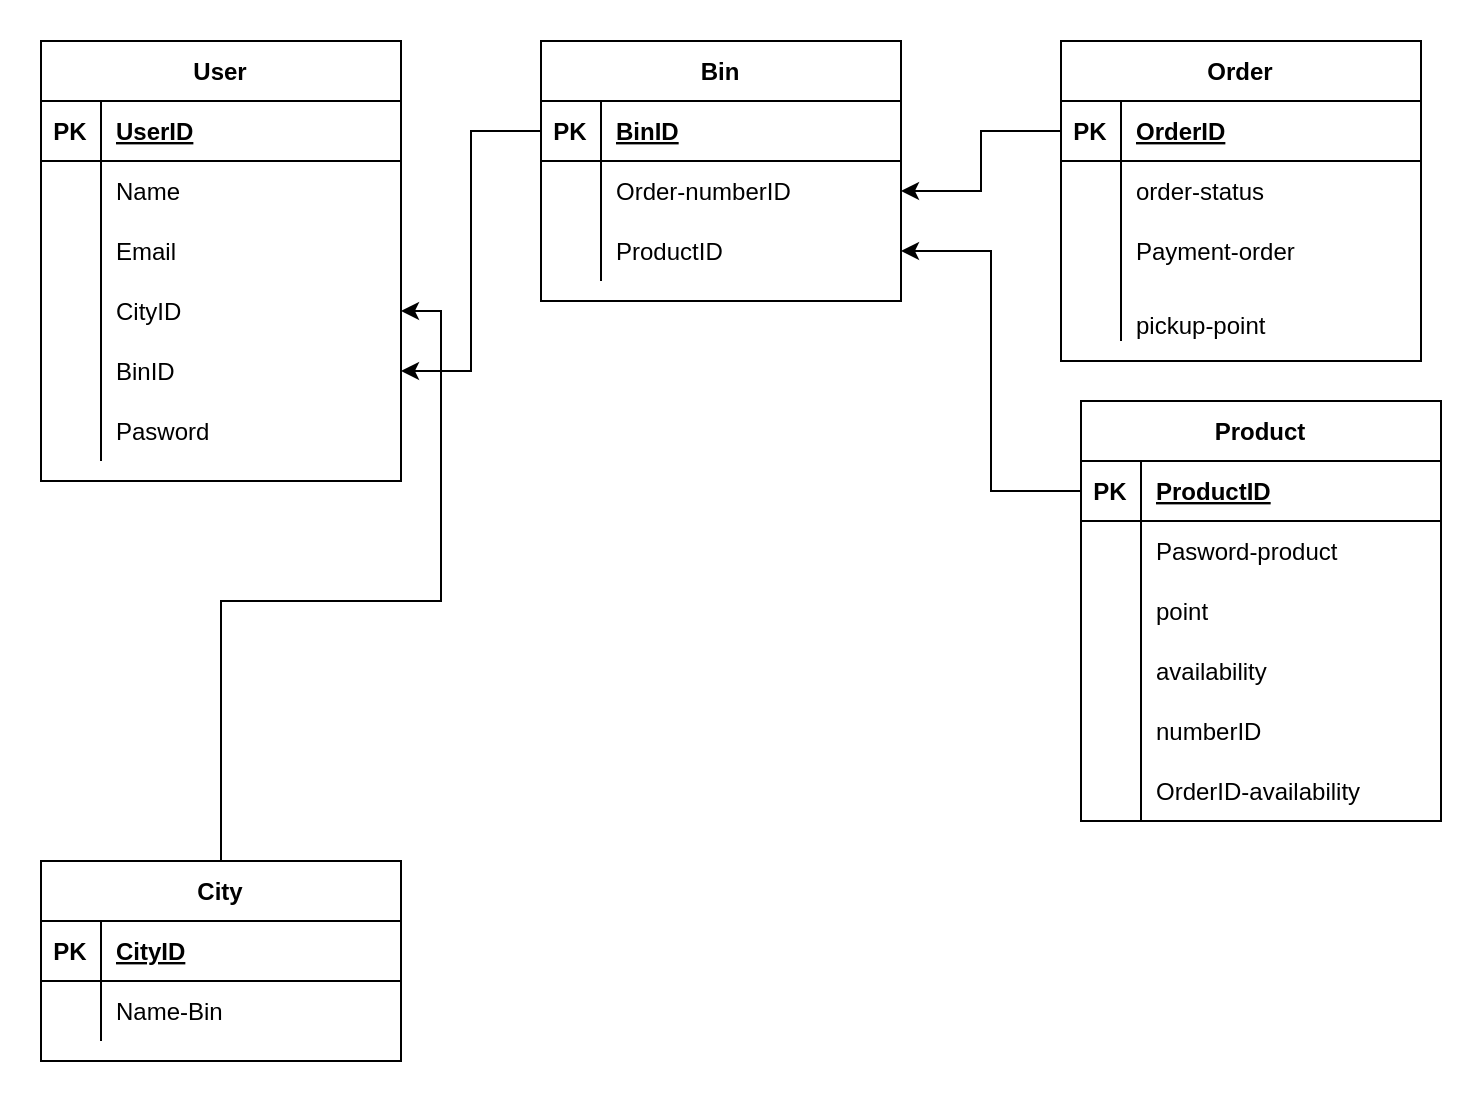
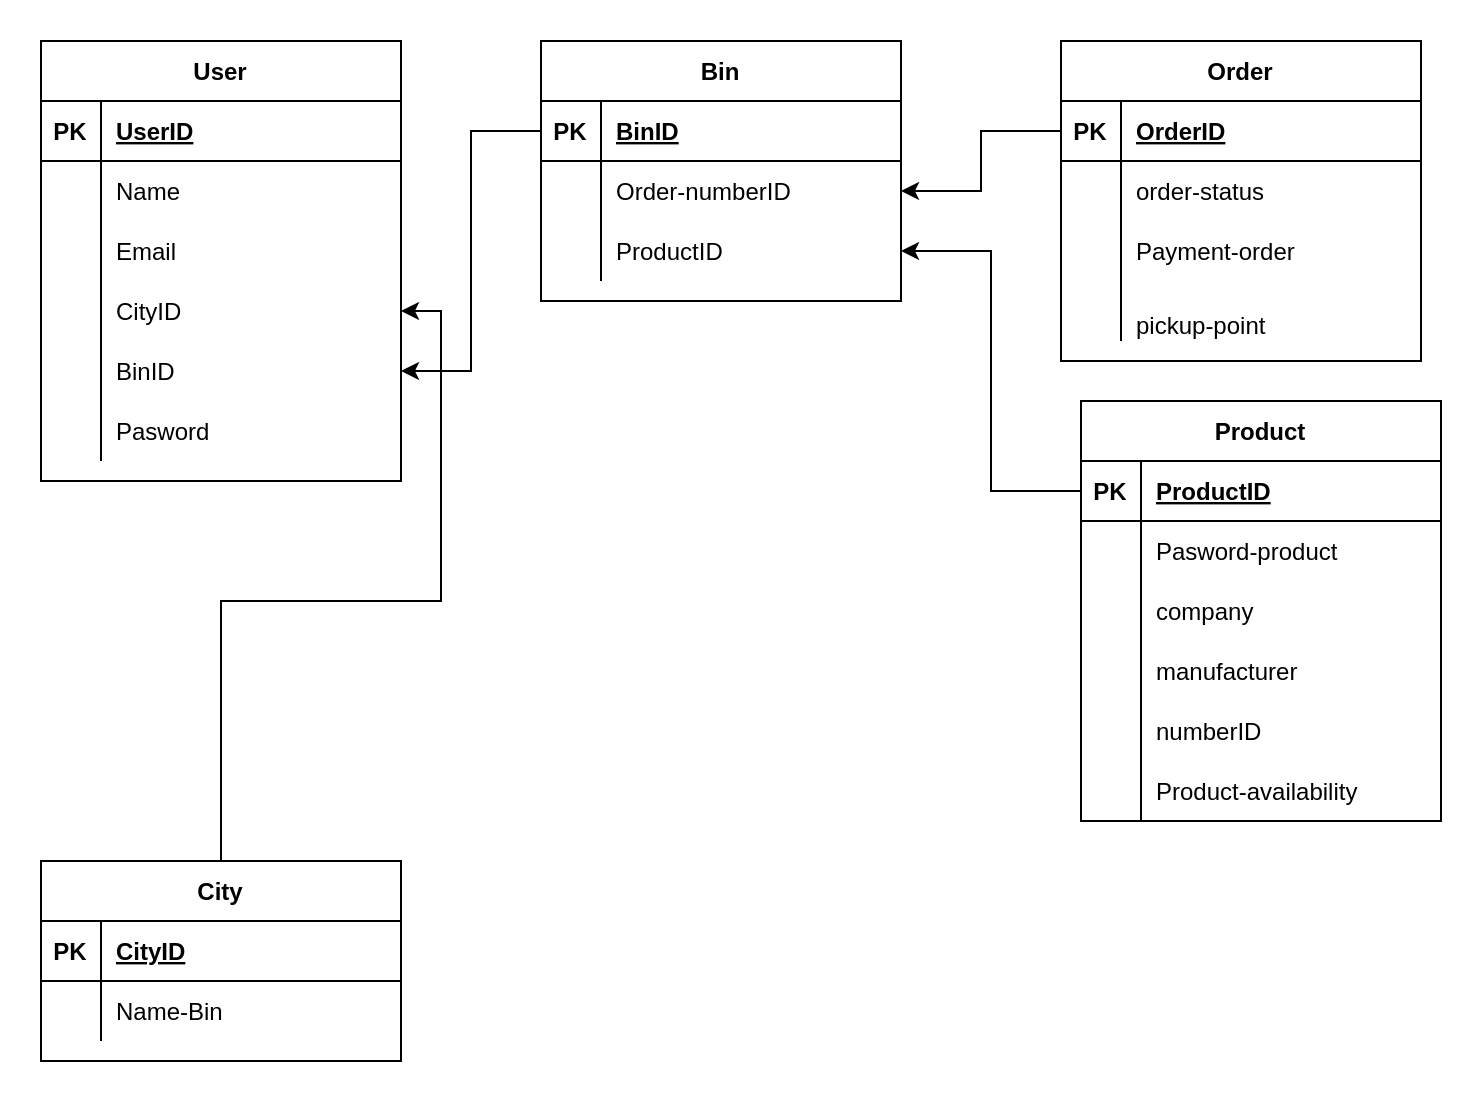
(1186, 612) -> (1203, 612)
(1221, 672) -> (1237, 672)
(1275, 792) -> (1275, 792)
